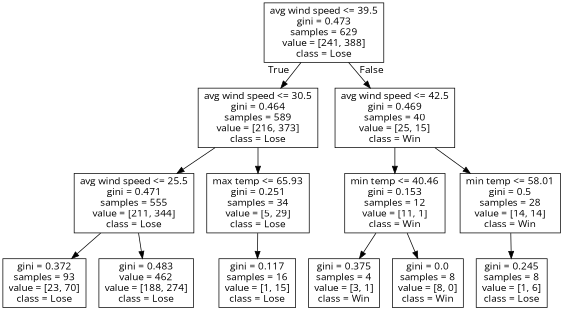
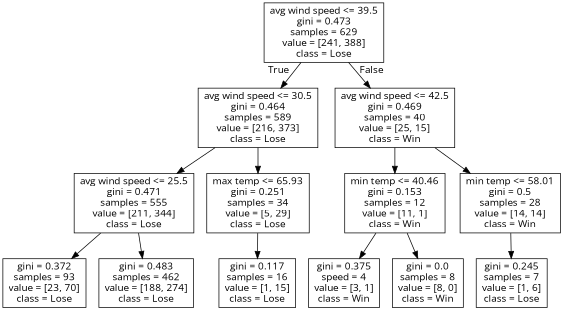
(146, 283) -> (146, 283)
(344, 283) -> (344, 283)
(512, 283) -> (512, 283)
